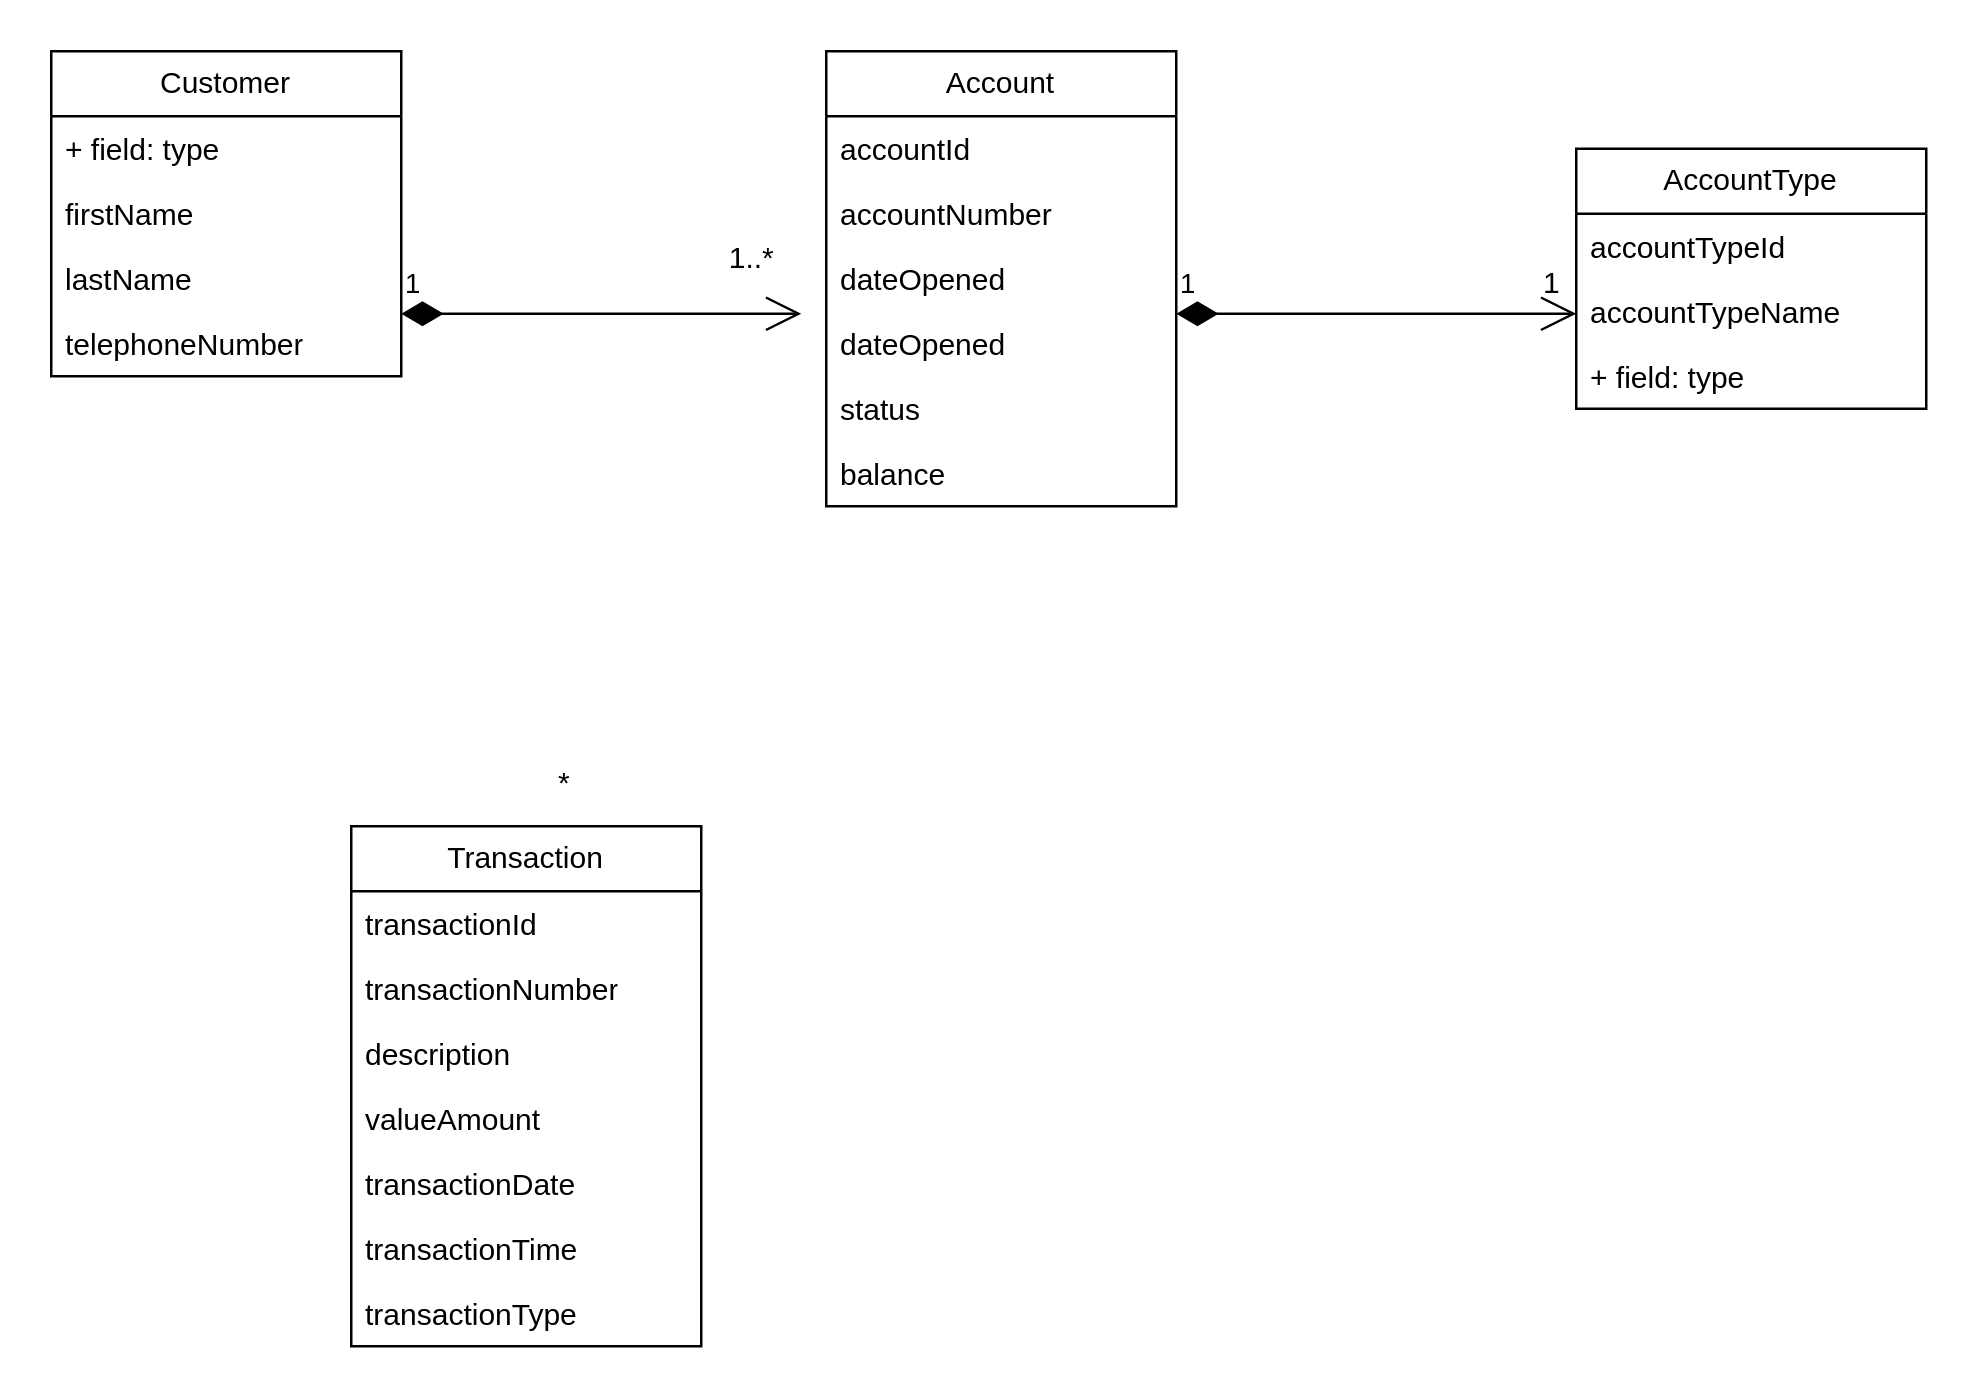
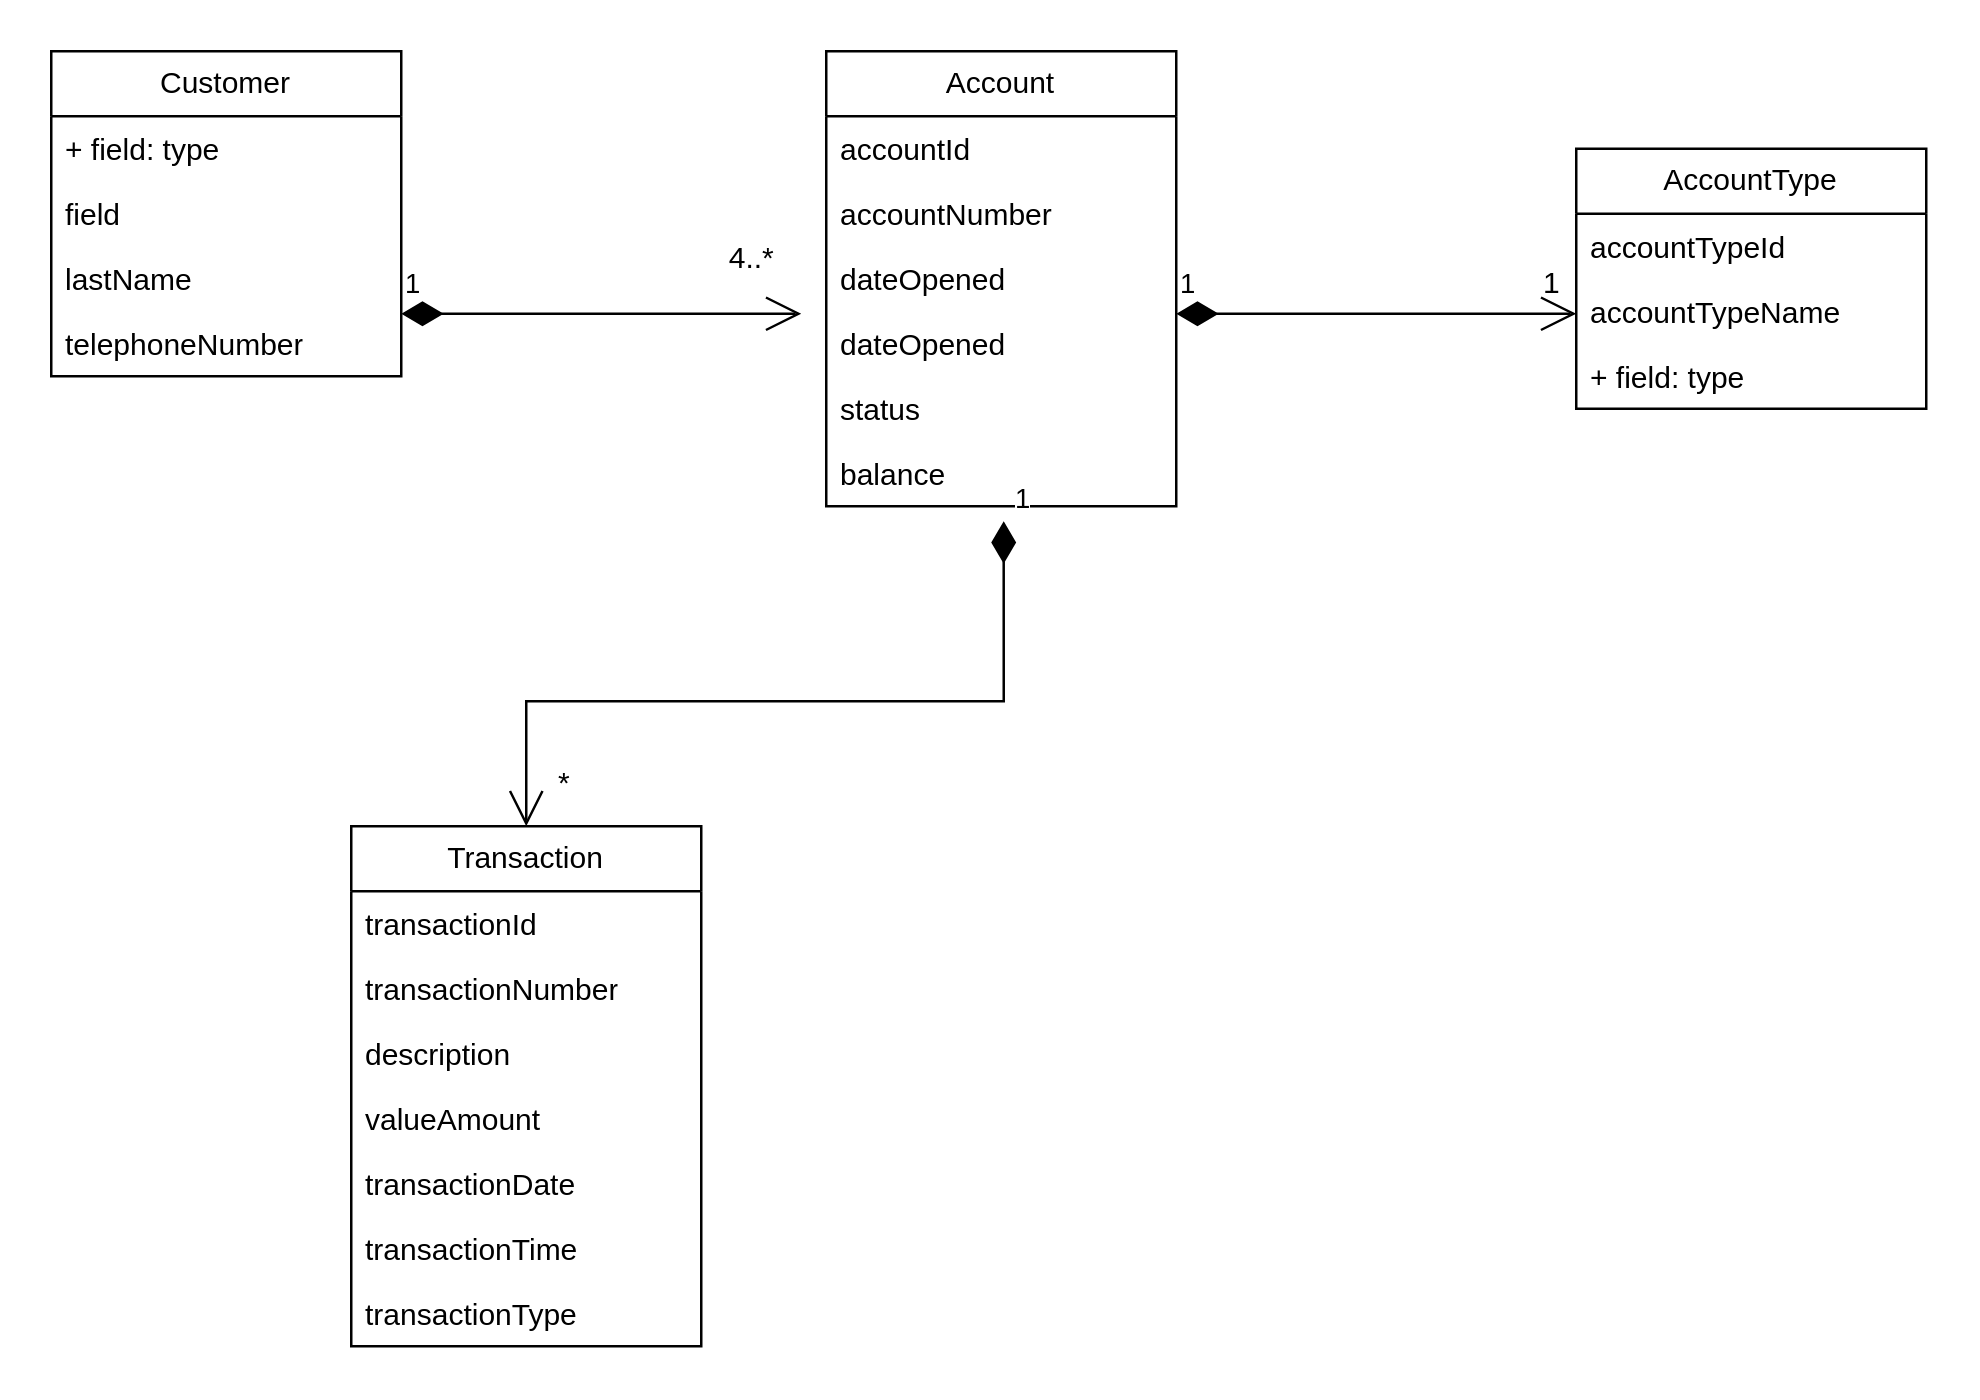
(138, 217) -> (100, 217)
(753, 259) -> (753, 259)
none -> (776, 701)
